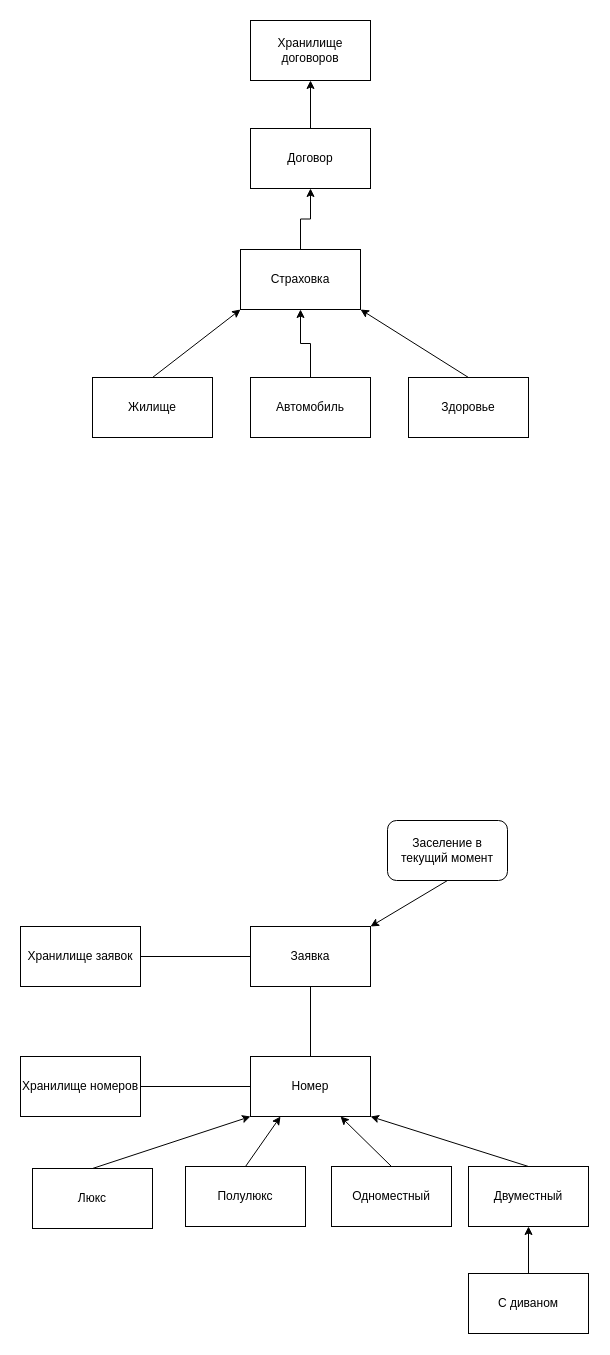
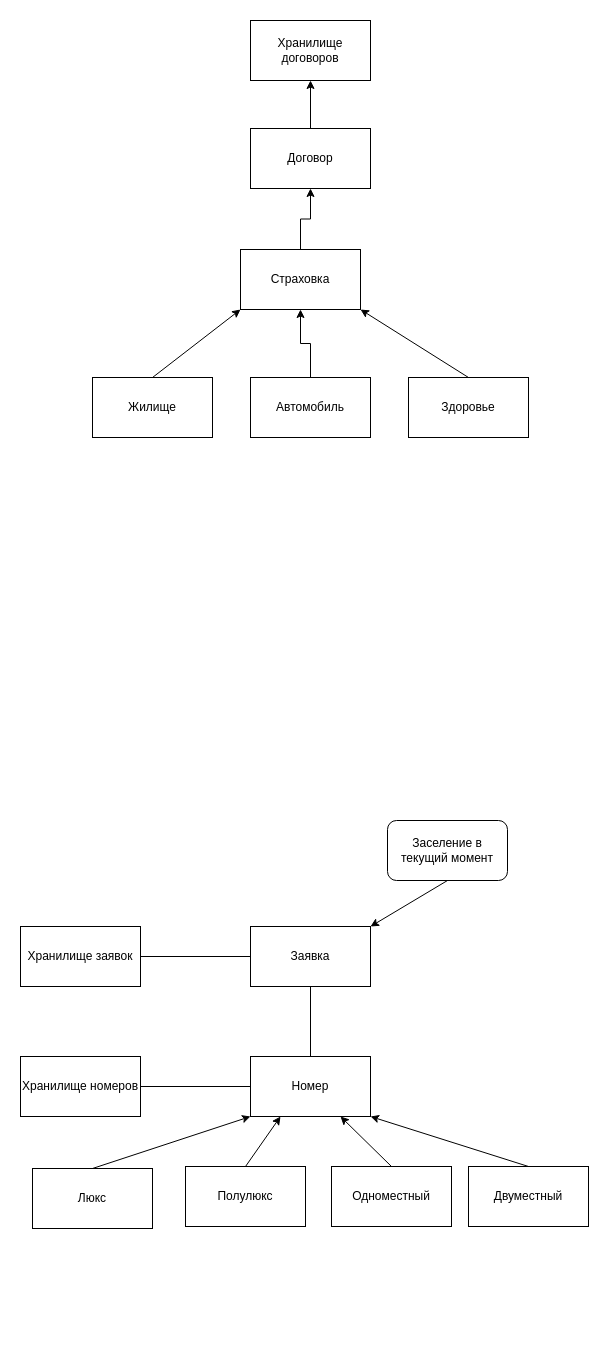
(529, 1253) -> none
(529, 1304) -> none
